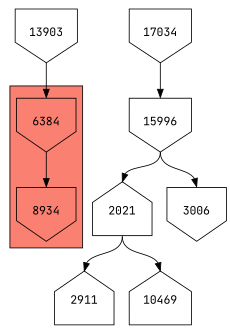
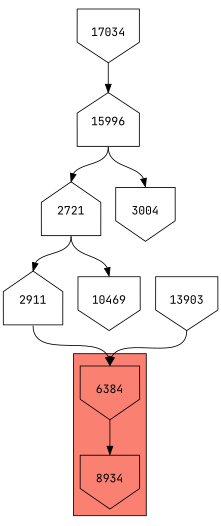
(160, 122) -> (108, 122)
(122, 212) -> (71, 212)
(197, 212) -> (145, 212)
(160, 301) -> (109, 301)
none -> (67, 345)
